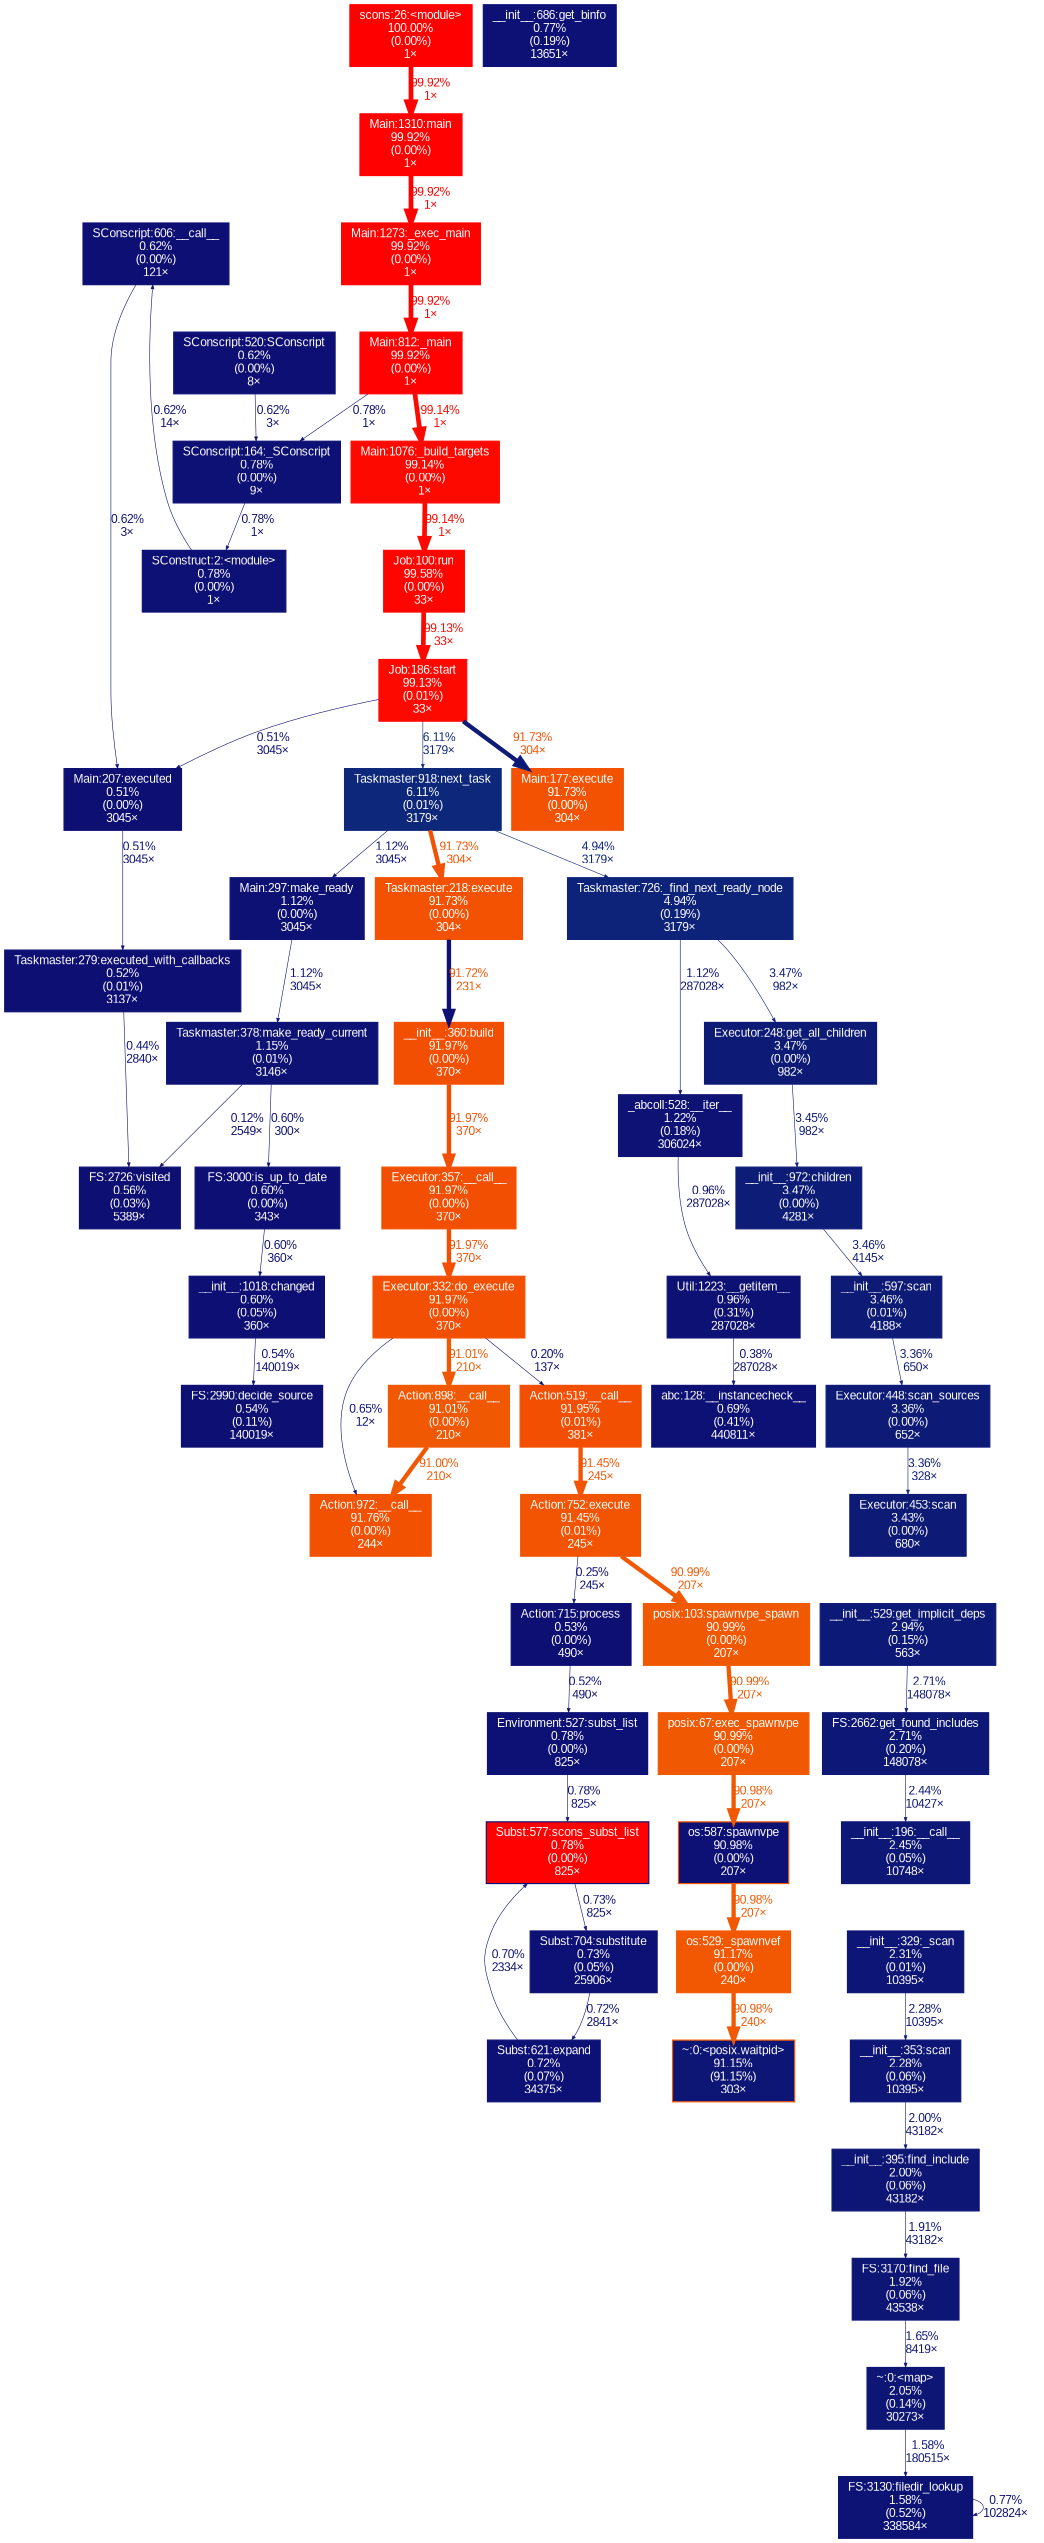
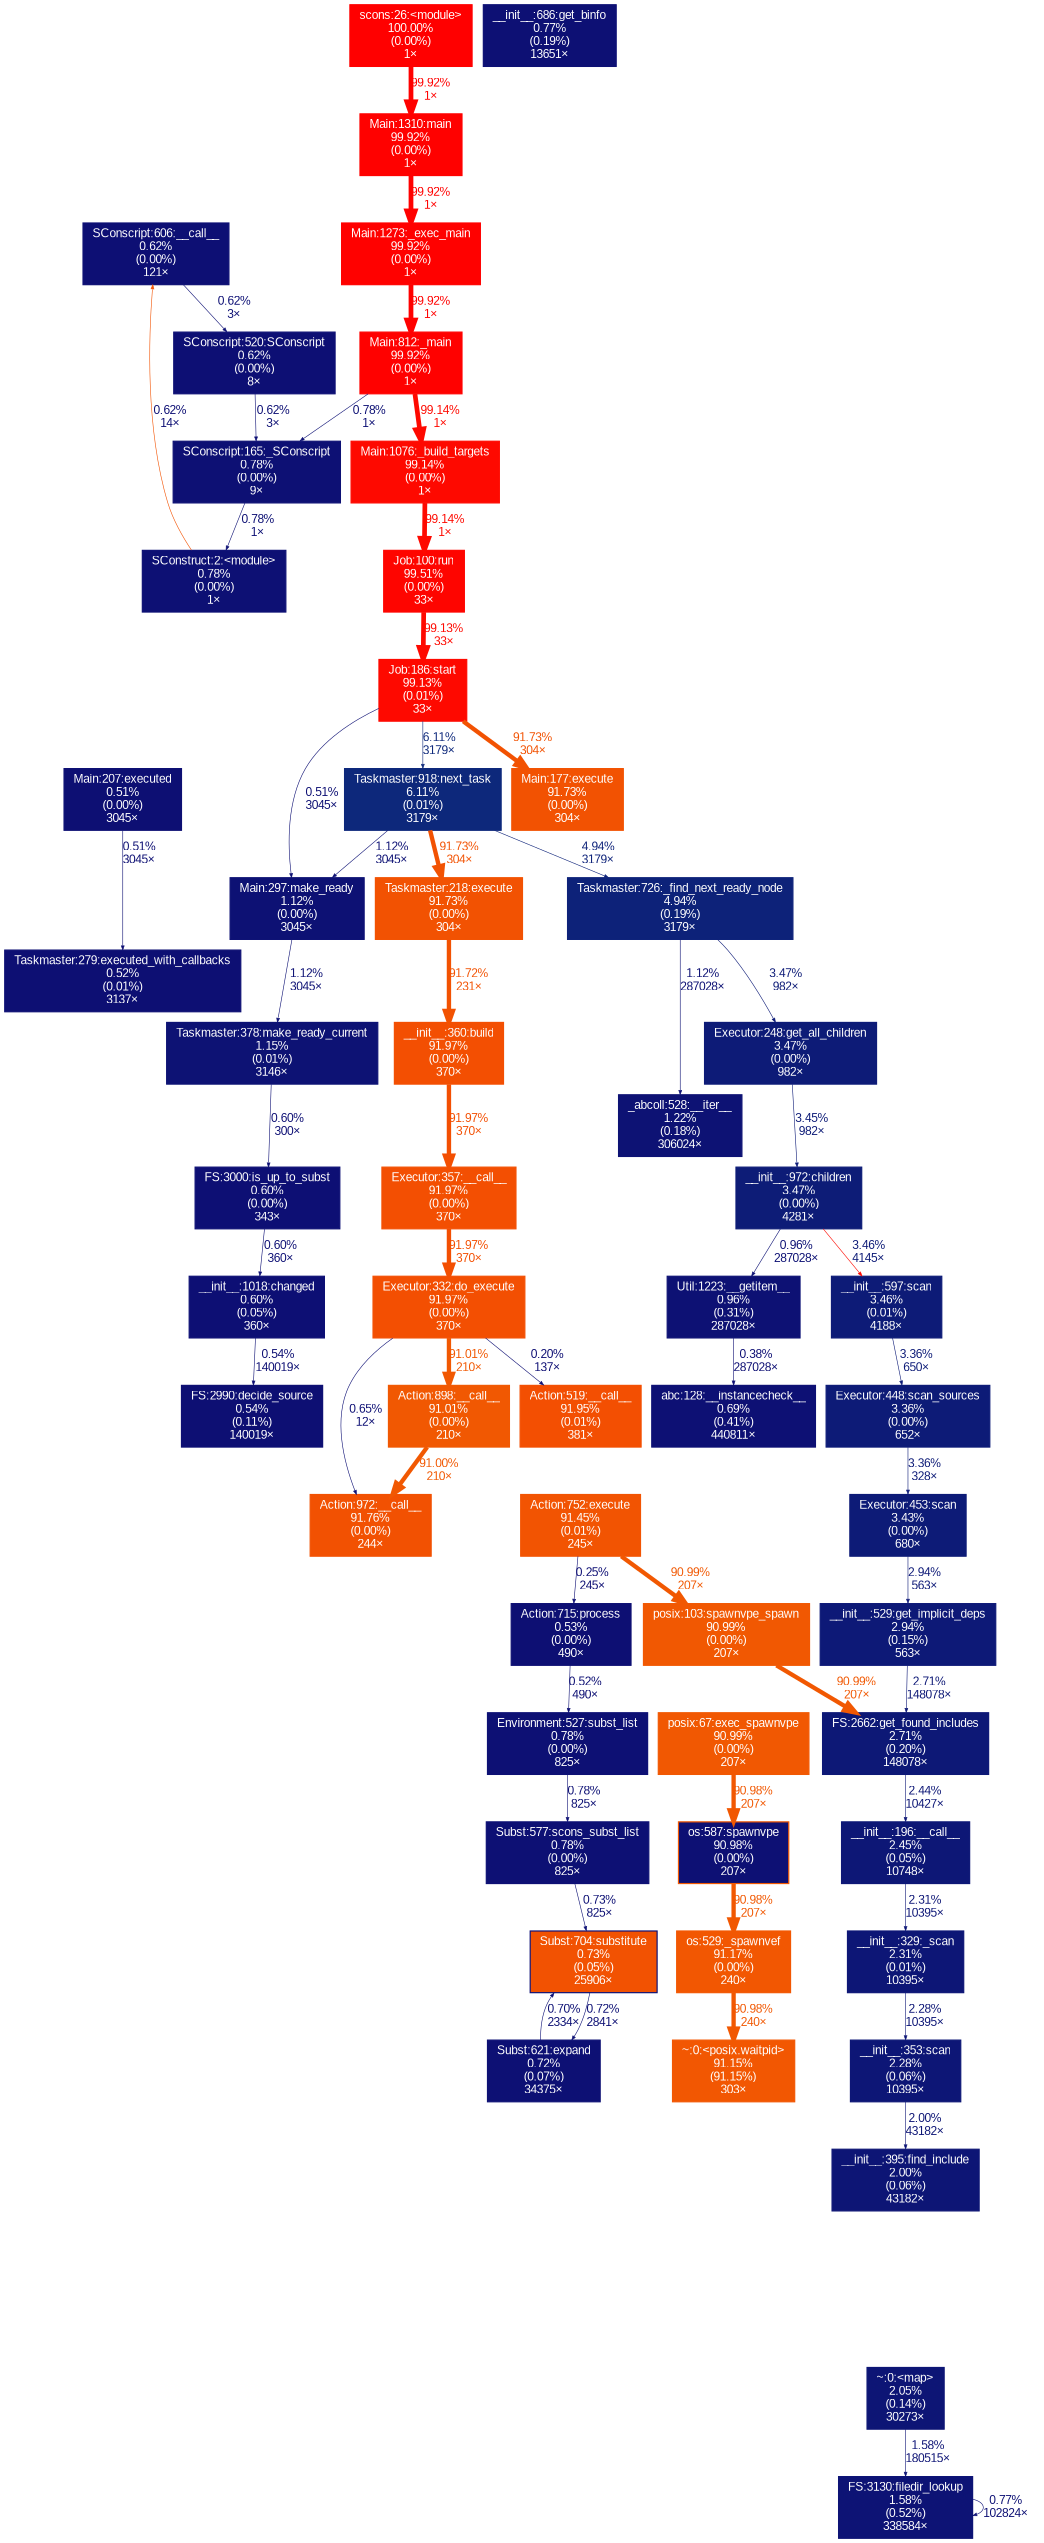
(153, 423) -> (153, 423)
(257, 472) -> (257, 472)
(111, 522) -> (204, 307)
(424, 581) -> (424, 581)
(277, 725) -> (303, 774)
(490, 741) -> (490, 741)
(449, 975) -> (449, 975)
(130, 1198) -> none
(267, 1198) -> (267, 1198)
(683, 1217) -> (767, 1251)
(841, 1251) -> (841, 1251)
(581, 1465) -> none
none -> (908, 1578)
(730, 1683) -> (811, 1686)
(568, 1853) -> (568, 1853)
none -> (906, 1905)
(485, 1961) -> (543, 2017)
(594, 1962) -> (594, 1962)
(734, 2071) -> (734, 2071)
(906, 2289) -> none
